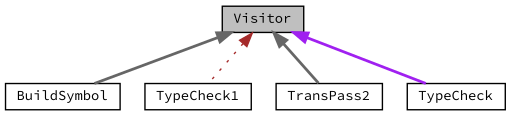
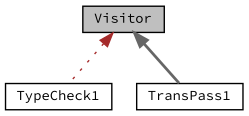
(63, 97) -> none
(329, 97) -> (190, 97)
(456, 97) -> none
